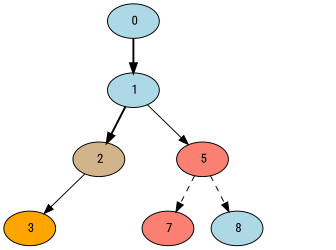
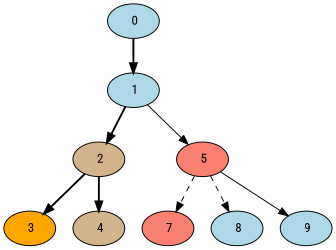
(68, 190) -> (68, 190)
none -> (99, 228)
none -> (306, 228)
